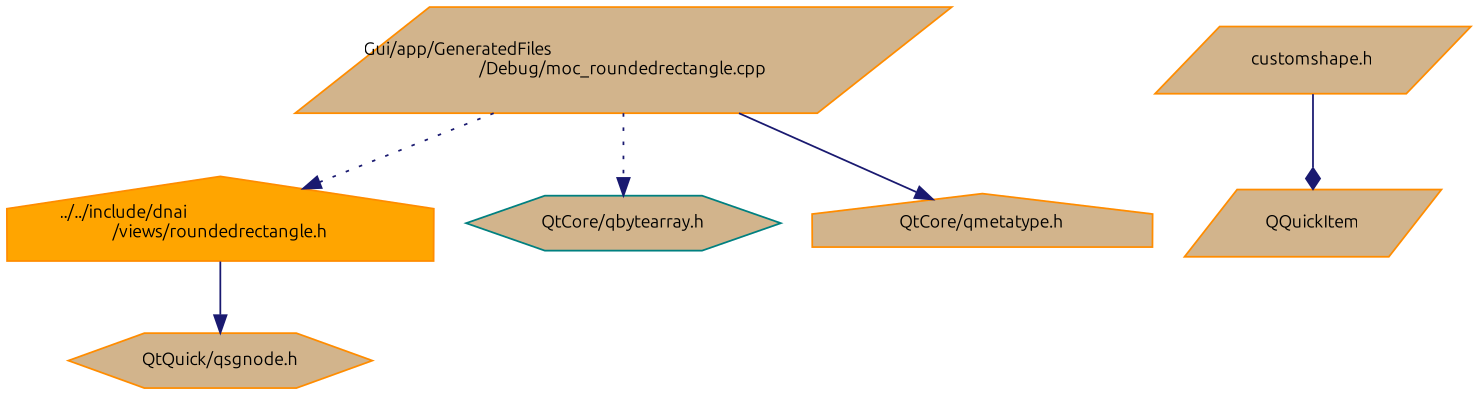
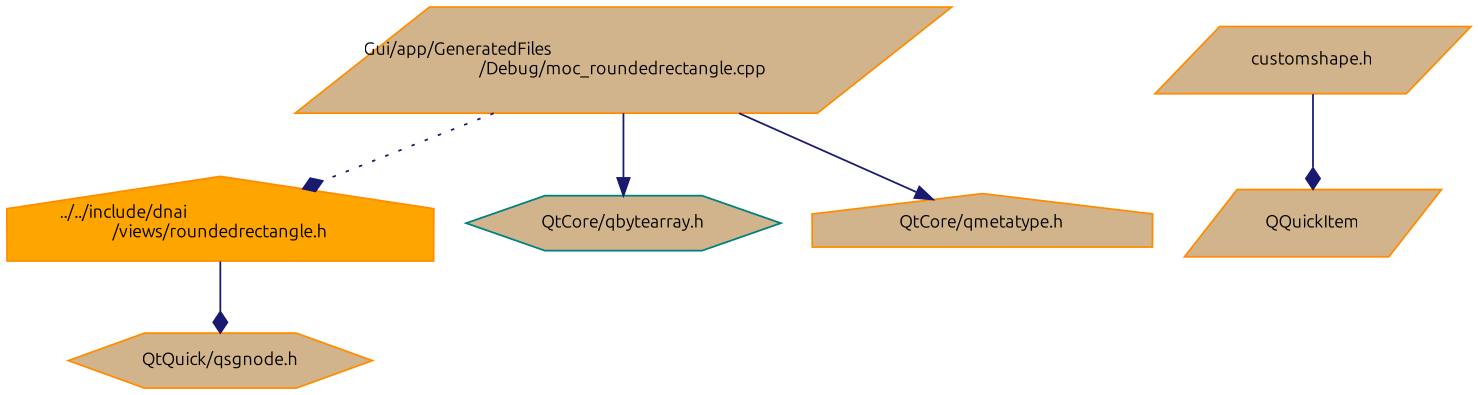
(623, 146) -> (623, 146)
(407, 148) -> (408, 147)
(220, 288) -> (220, 286)
